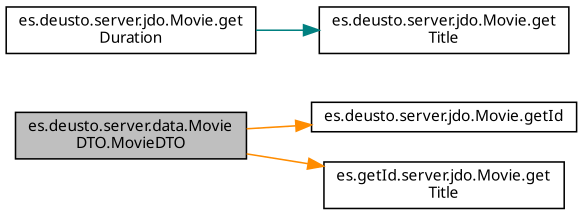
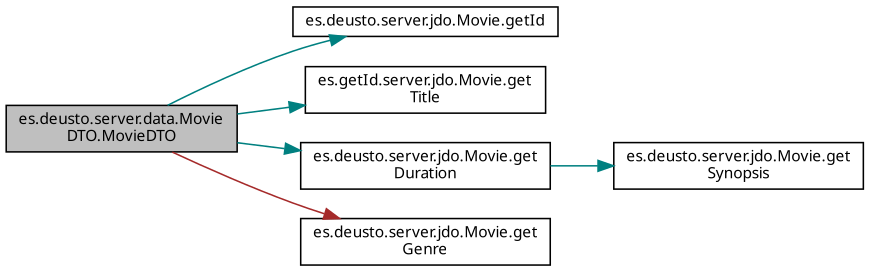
(444, 30) -> (739, 166)
(271, 127) -> (247, 69)
none -> (261, 146)
(277, 159) -> (263, 111)
none -> (425, 242)
